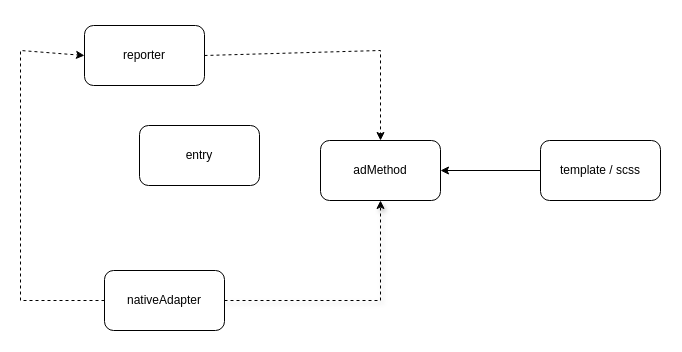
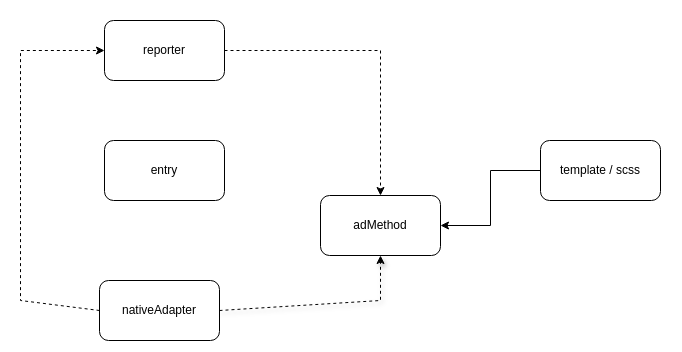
(145, 56) -> (165, 51)
(200, 156) -> (165, 171)
(381, 171) -> (381, 226)
(165, 301) -> (160, 311)
